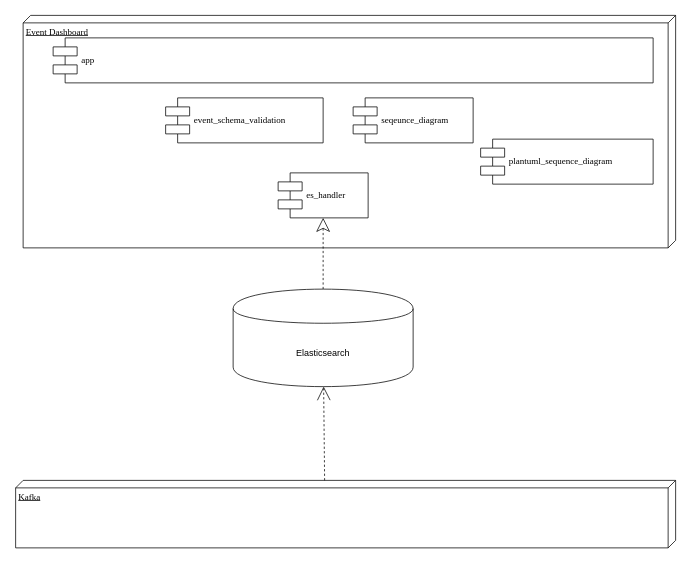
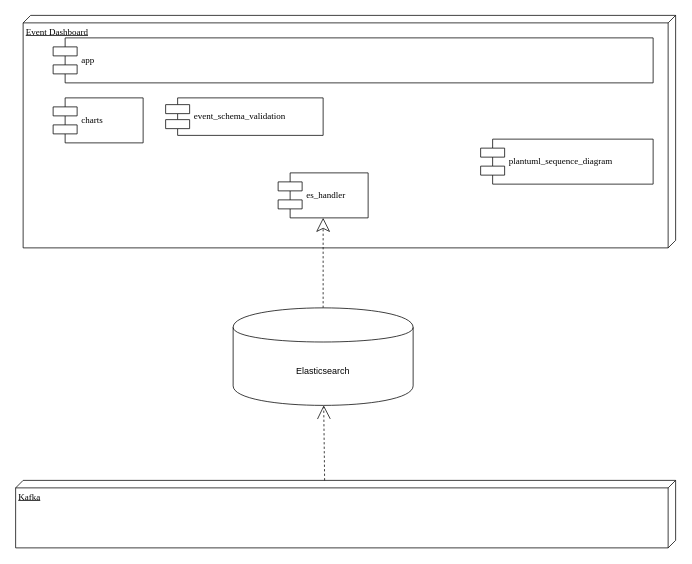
none -> (98, 120)
(244, 120) -> (244, 117)
(413, 120) -> none
(323, 338) -> (323, 357)
